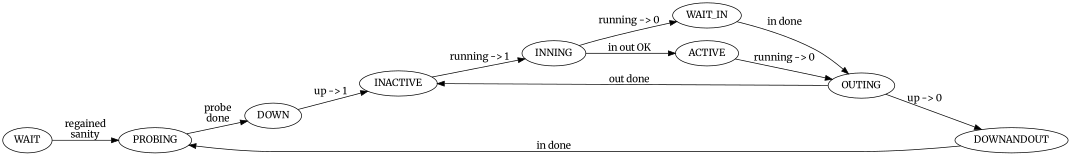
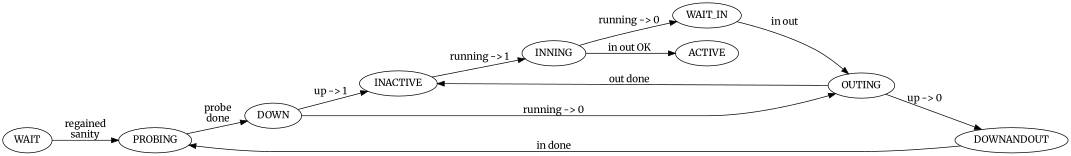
(785, 22) -> (785, 22)
(780, 68) -> (566, 116)
